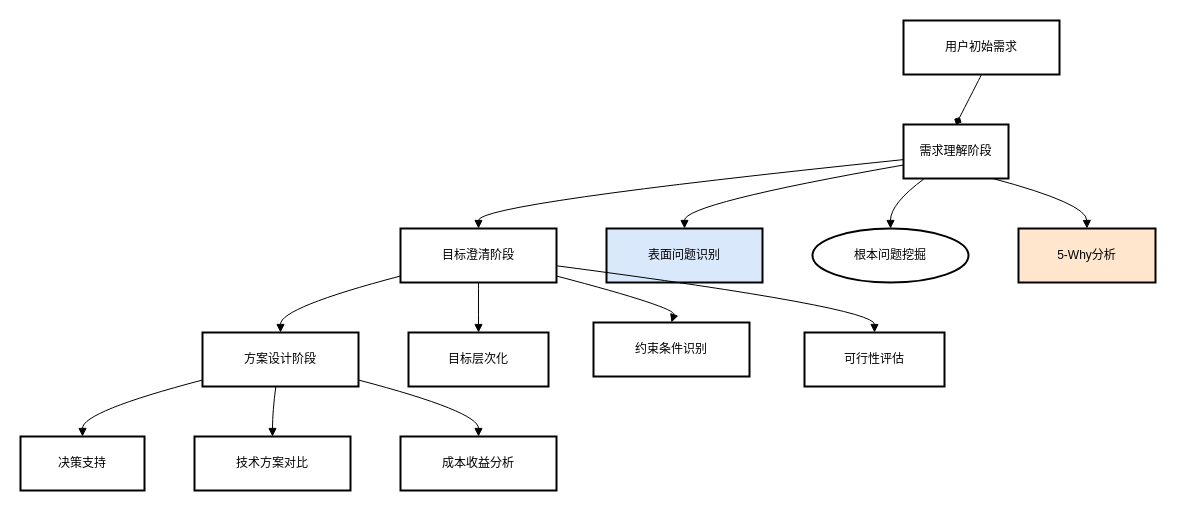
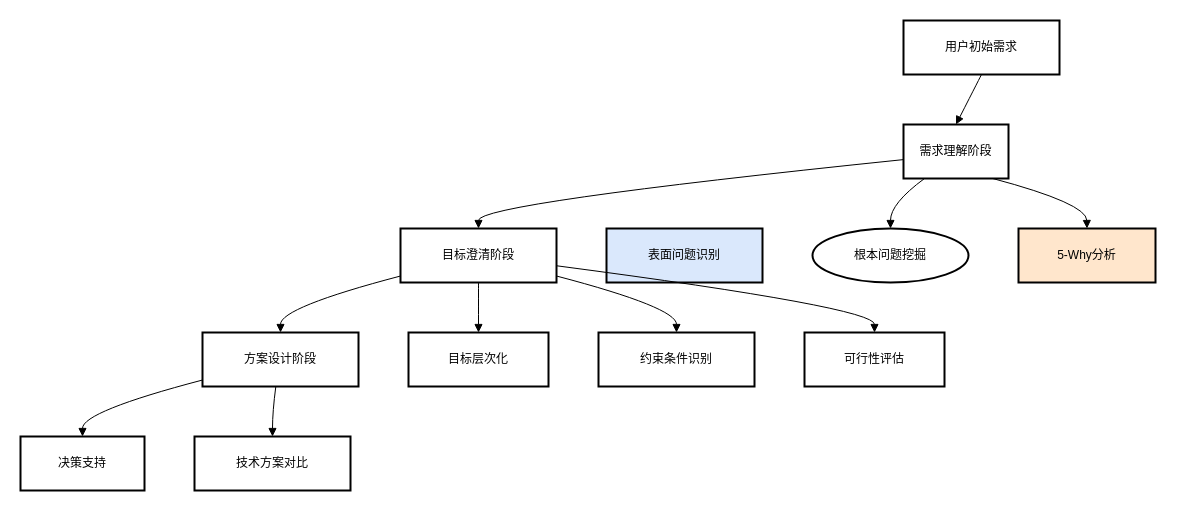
(960, 116) -> (961, 115)
(792, 186) -> none
(672, 350) -> (677, 360)
(421, 398) -> none
(479, 464) -> none
